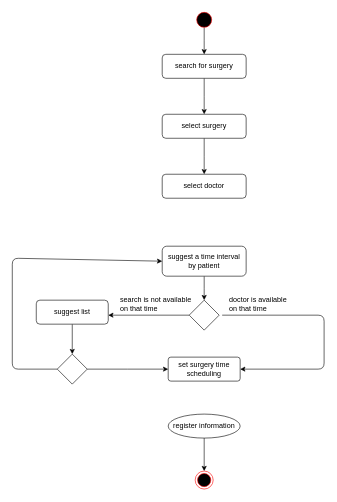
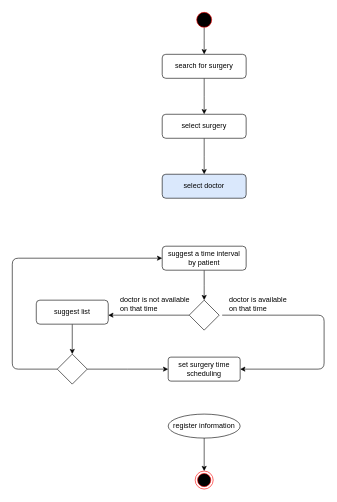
(204, 186) -> (204, 186)
(204, 261) -> (204, 258)
(160, 305) -> (160, 305)
